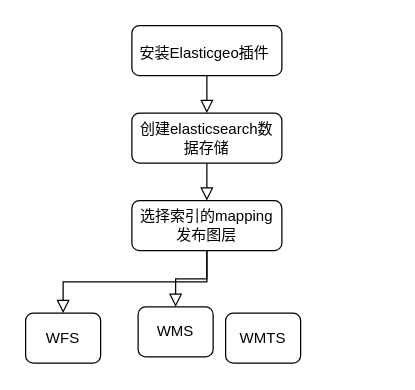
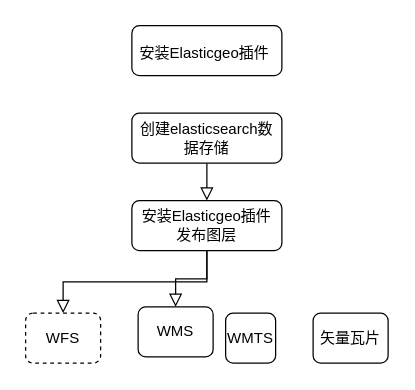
(207, 88) -> none
(207, 226) -> (207, 226)
(63, 338) -> (63, 338)
(263, 338) -> (251, 338)
none -> (351, 338)
